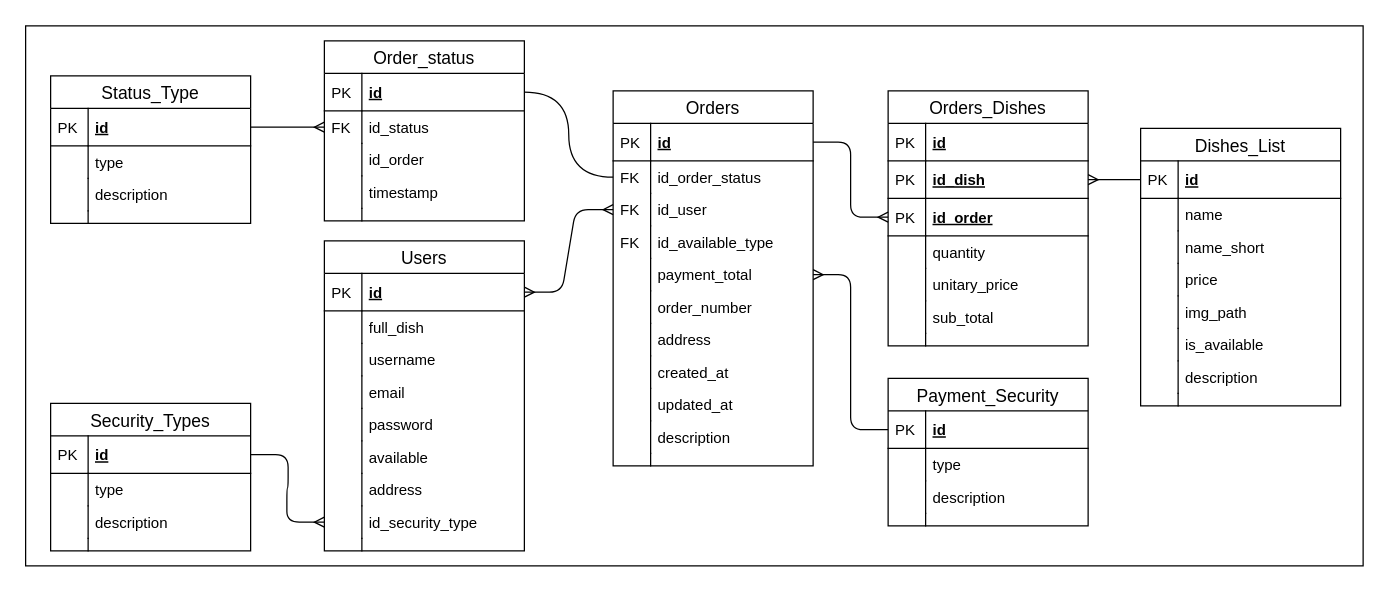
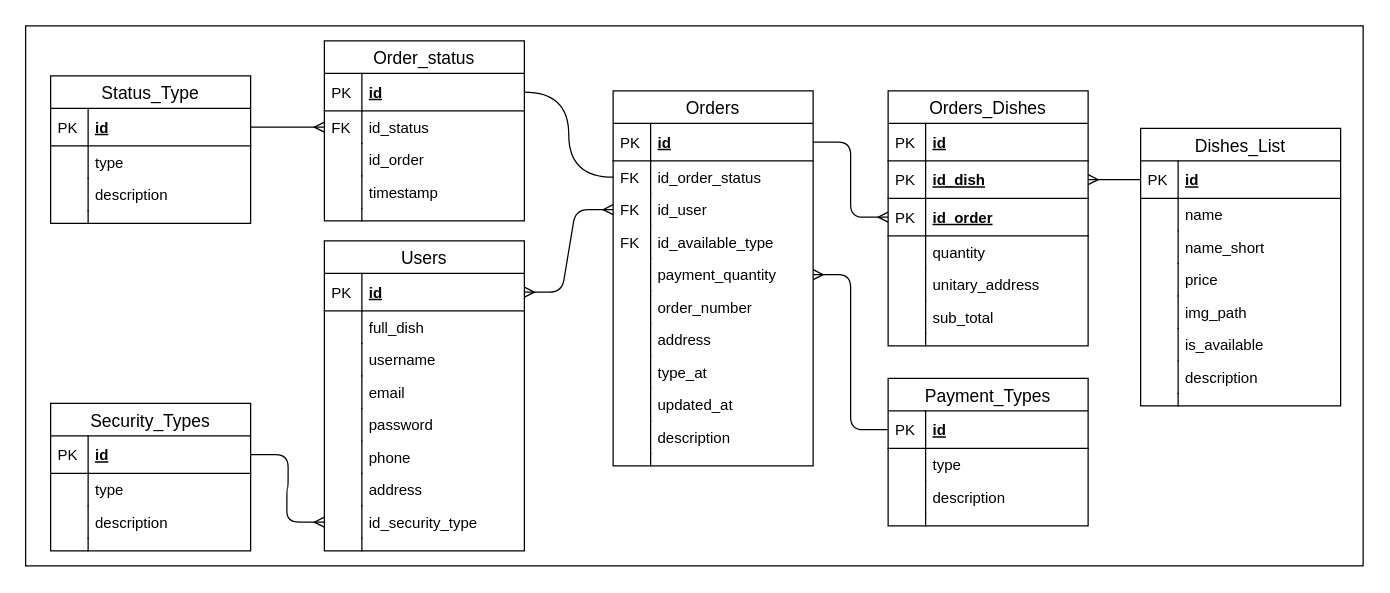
(710, 275) -> (723, 275)
(983, 285) -> (994, 285)
(700, 373) -> (687, 373)
(988, 395) -> (988, 395)
(401, 458) -> (390, 458)
